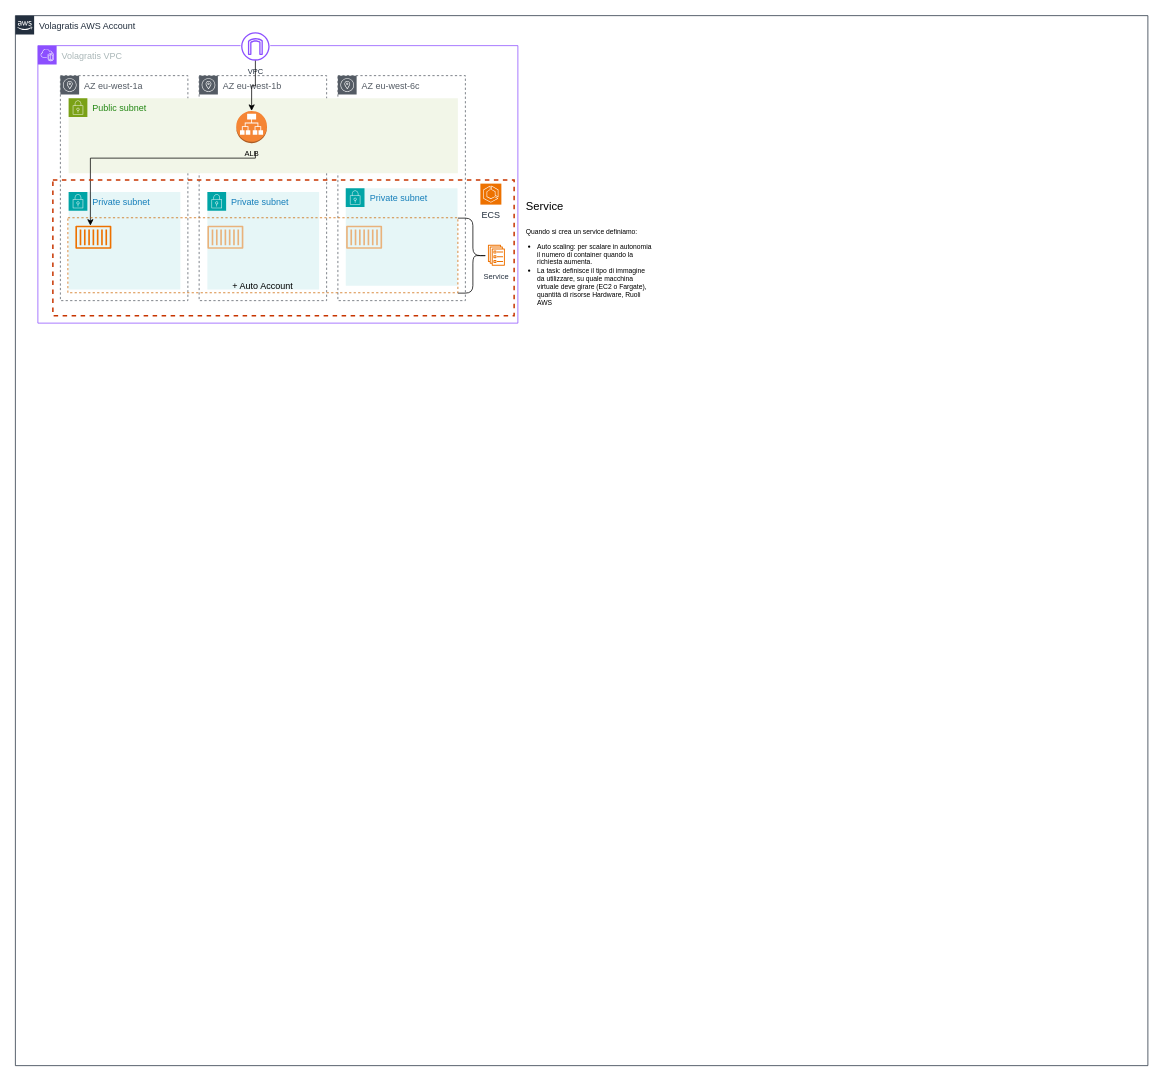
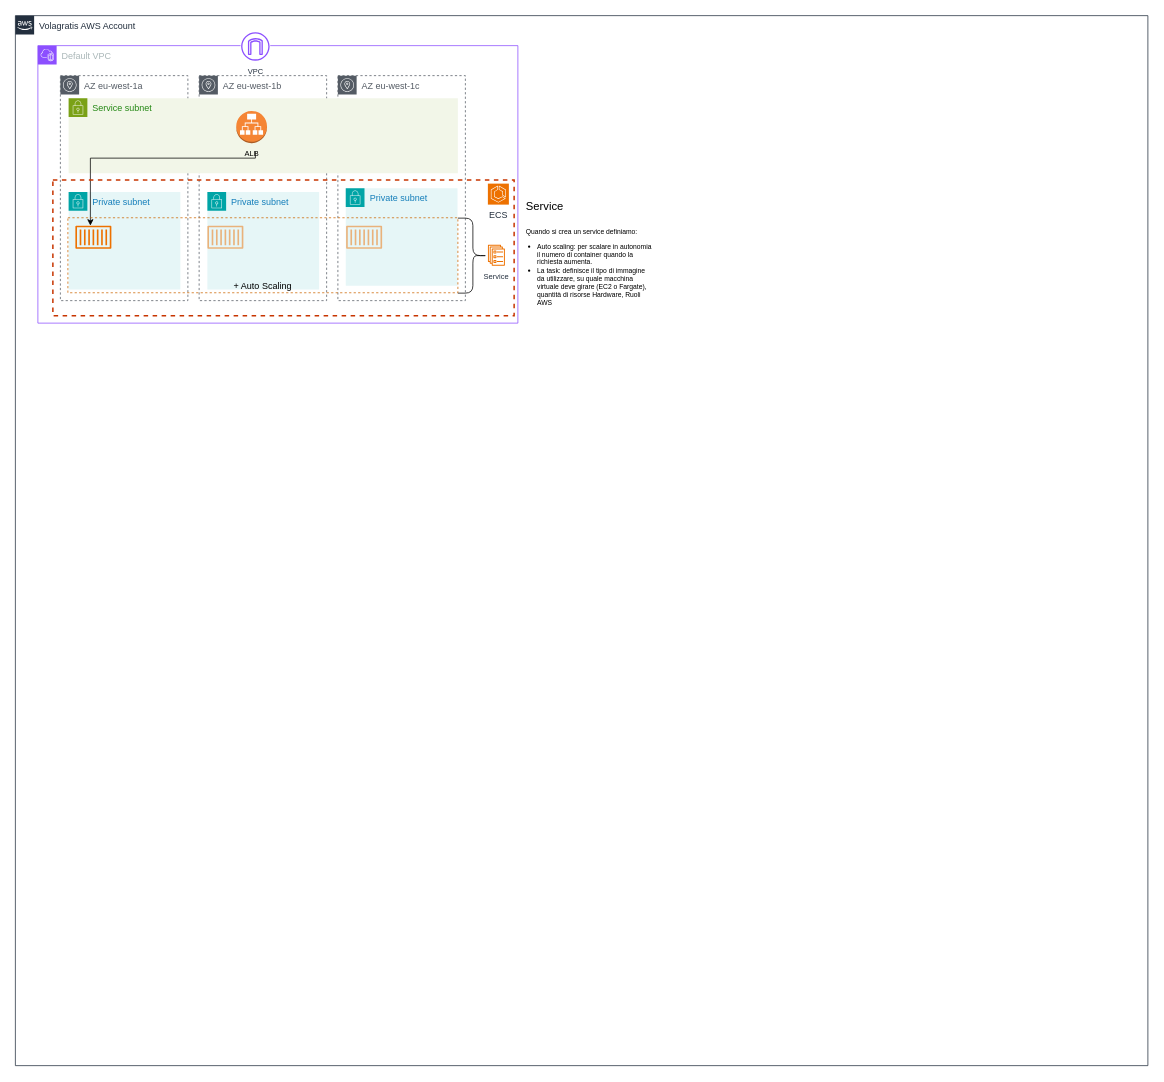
(94, 56) -> (87, 56)
(255, 84) -> none
(393, 86) -> (393, 86)
(122, 109) -> (126, 109)
(491, 194) -> (498, 194)
(263, 285) -> (263, 285)
